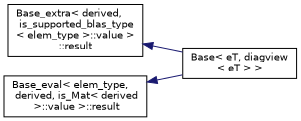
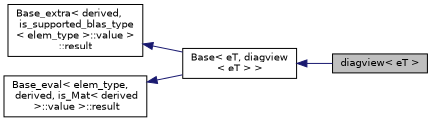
none -> (380, 63)
